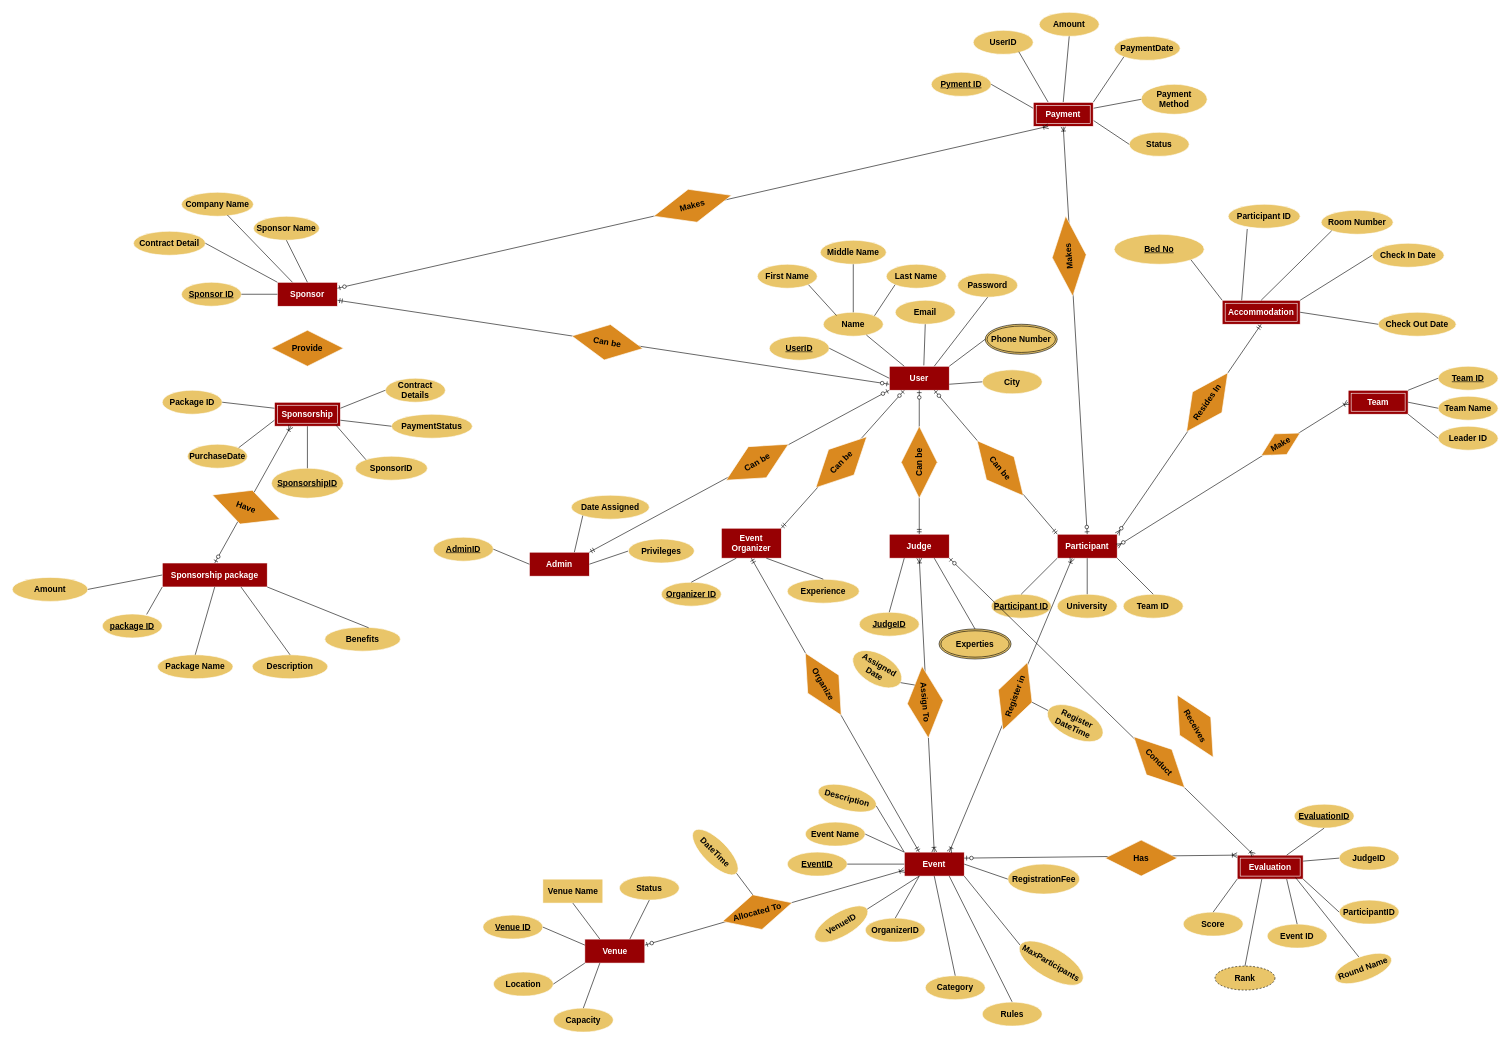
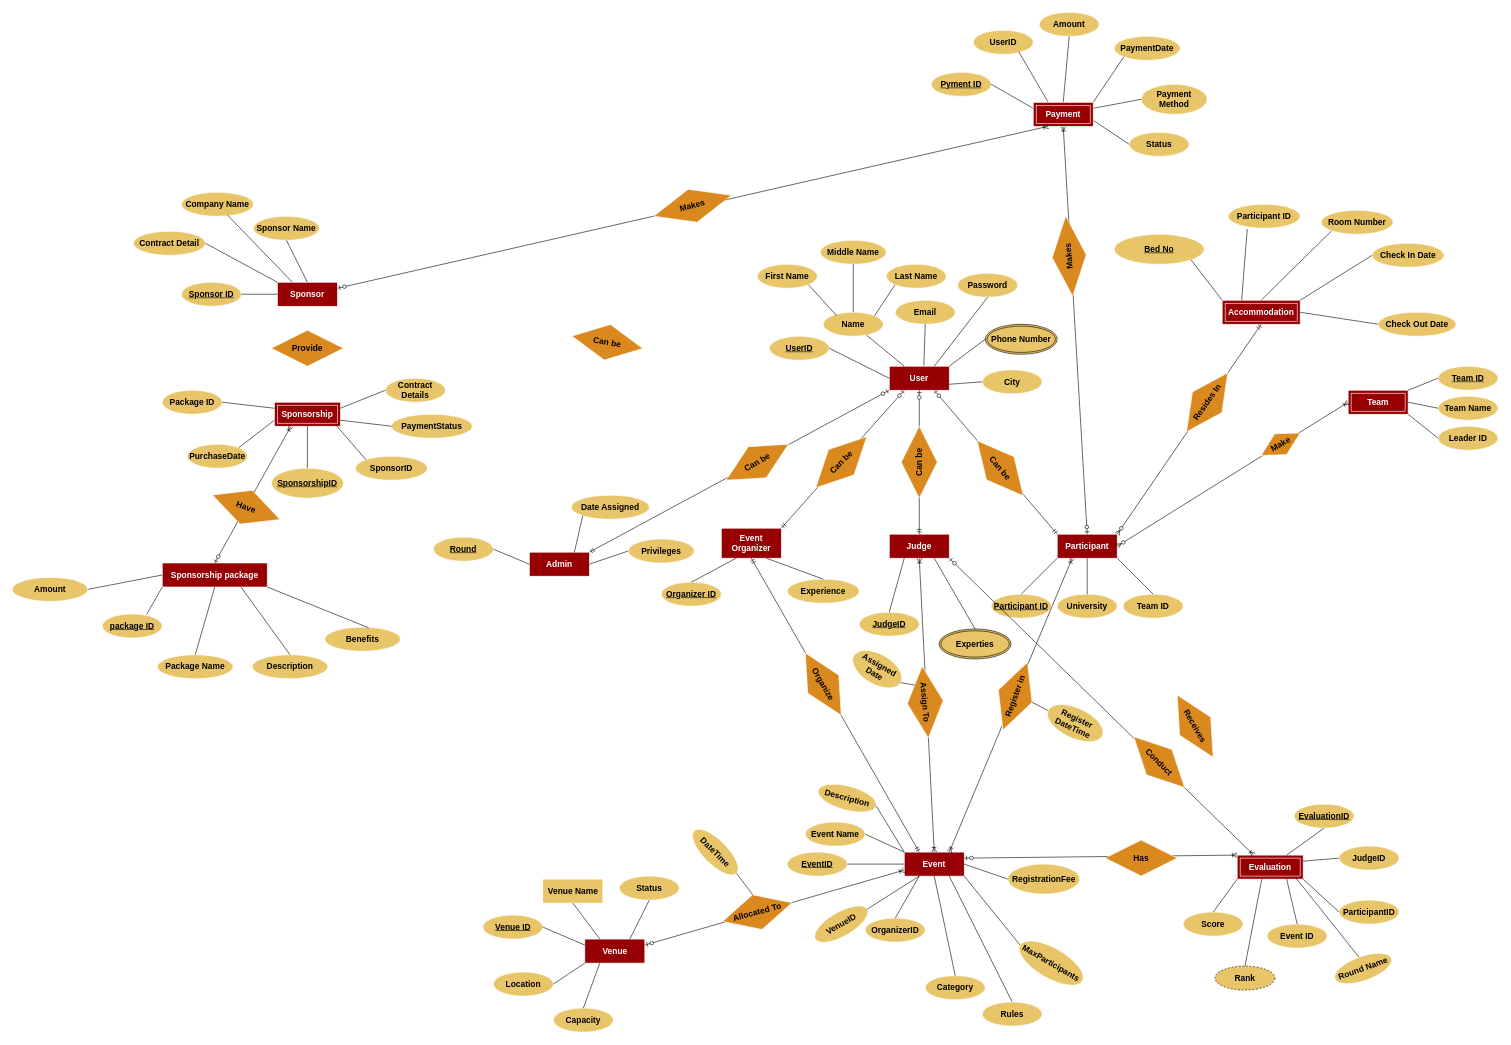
(764, 365) -> none
(464, 549) -> (464, 549)
